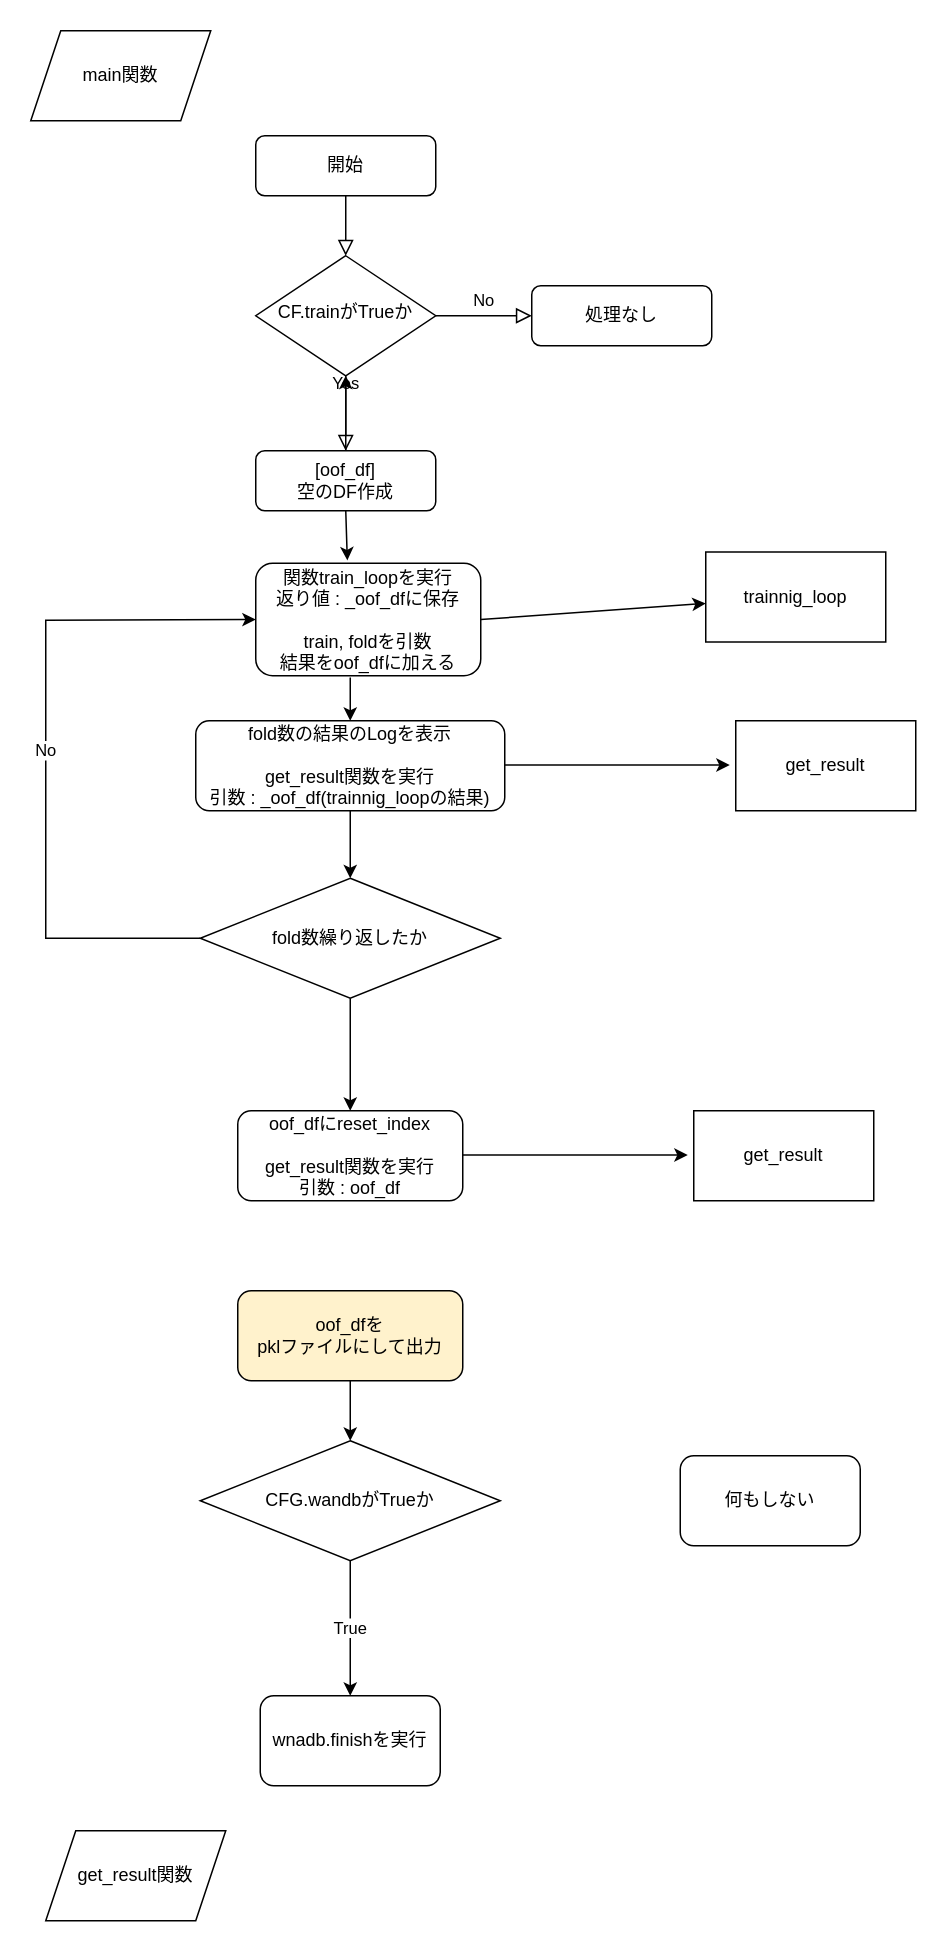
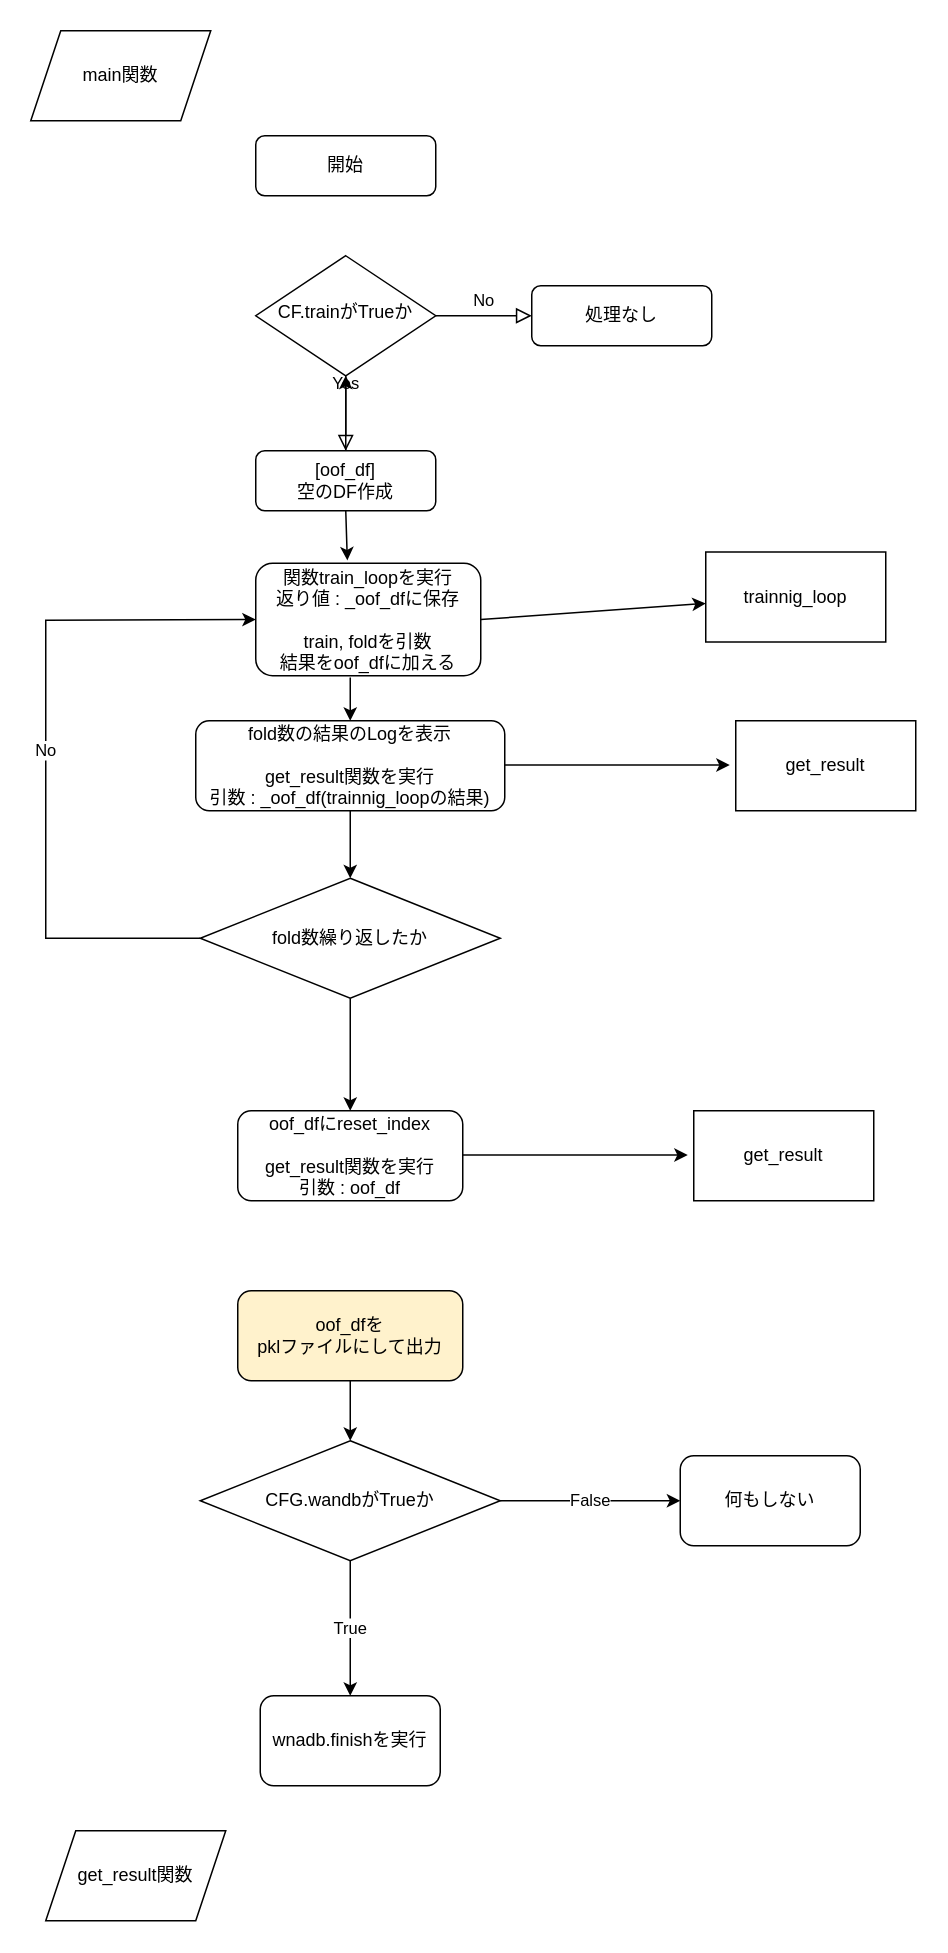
(346, 218) -> none
none -> (585, 1501)
